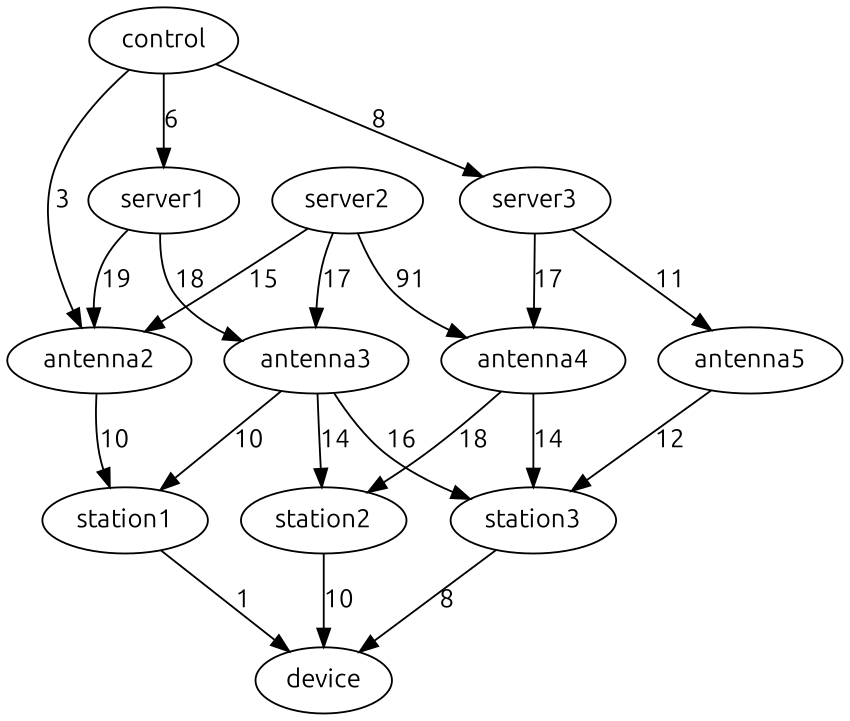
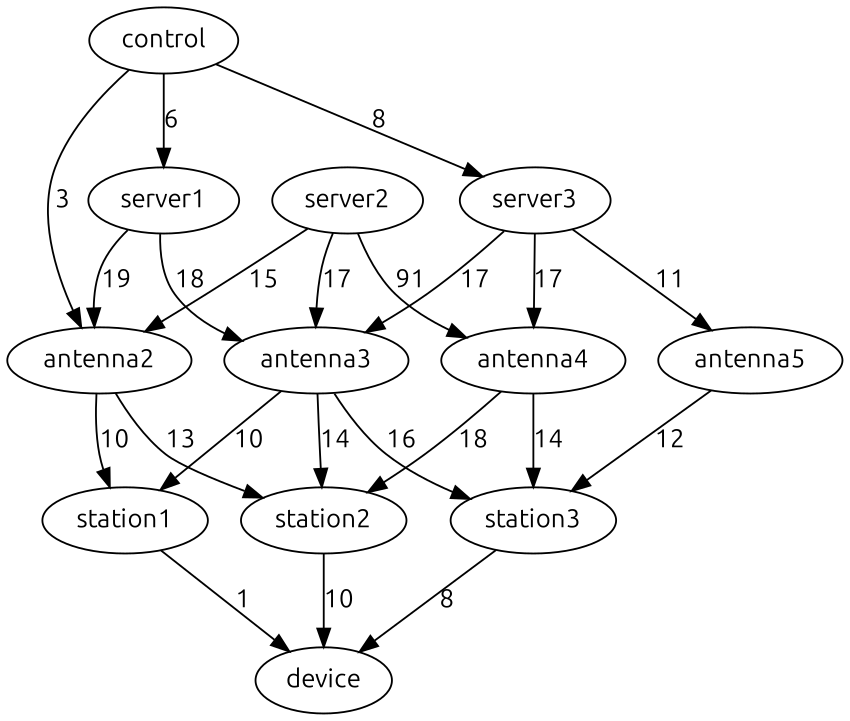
none -> (445, 280)
none -> (169, 456)
